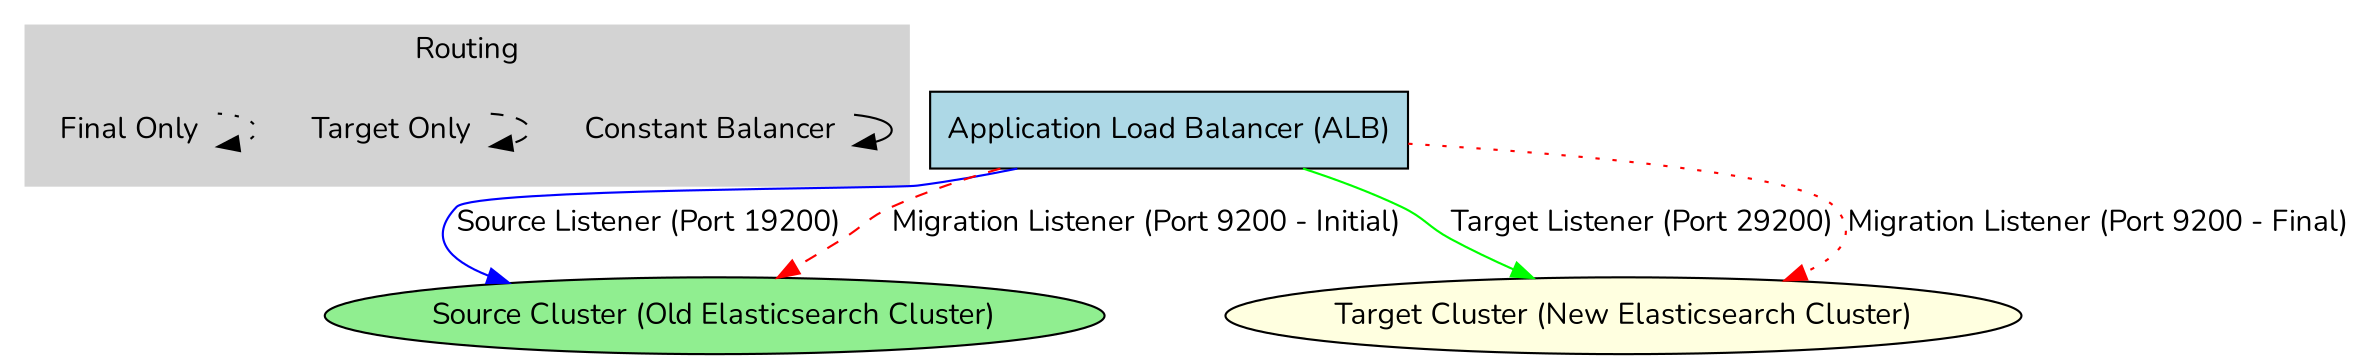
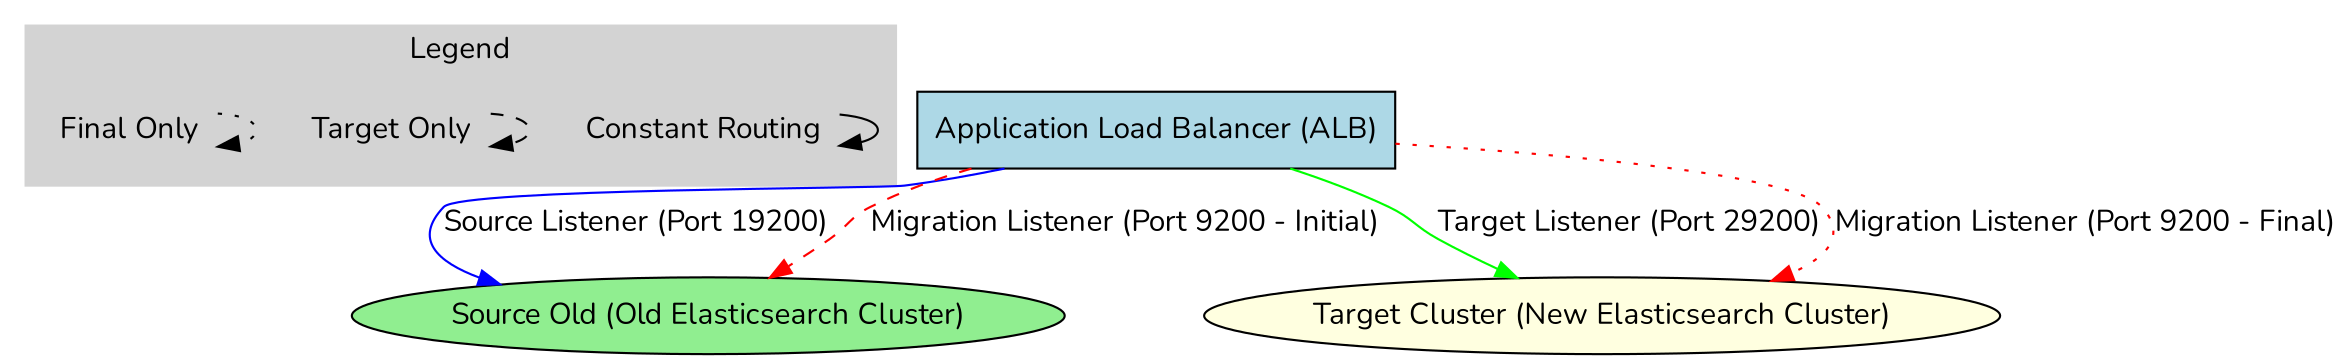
(467, 50) -> (461, 50)
(710, 130) -> (704, 130)
(715, 316) -> (708, 316)
